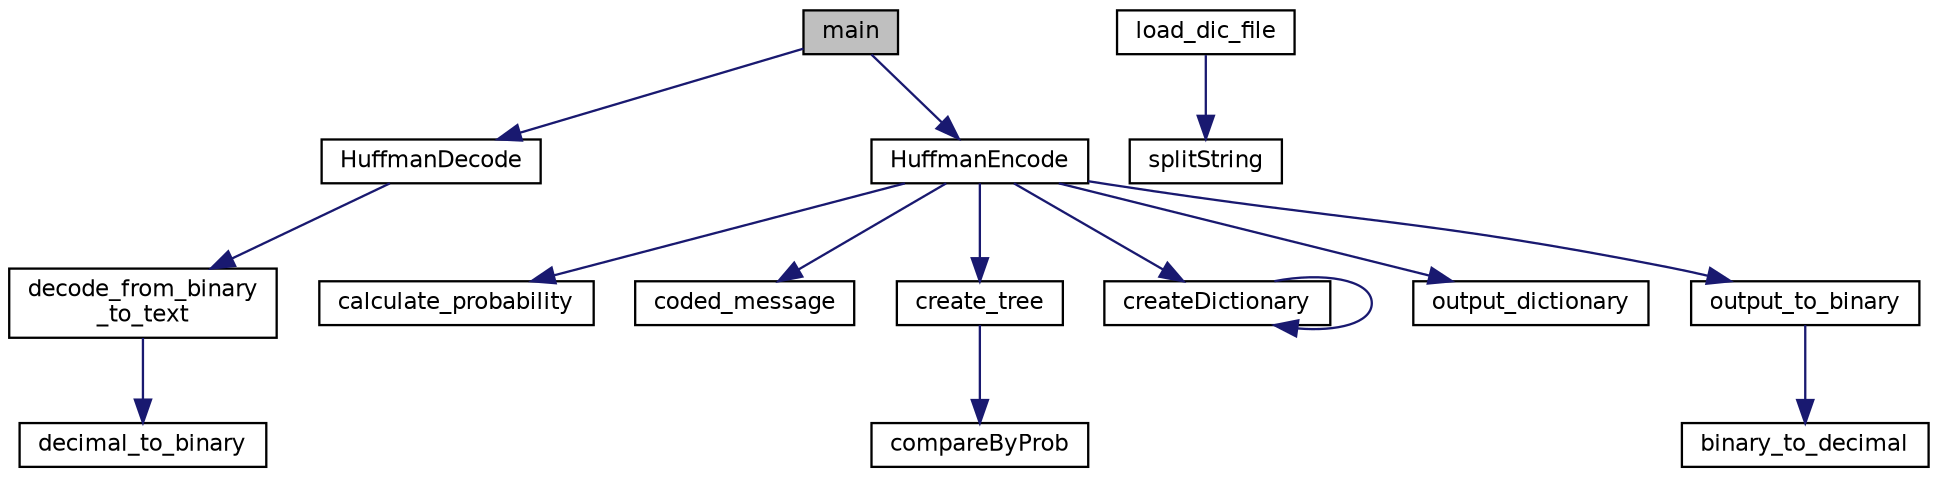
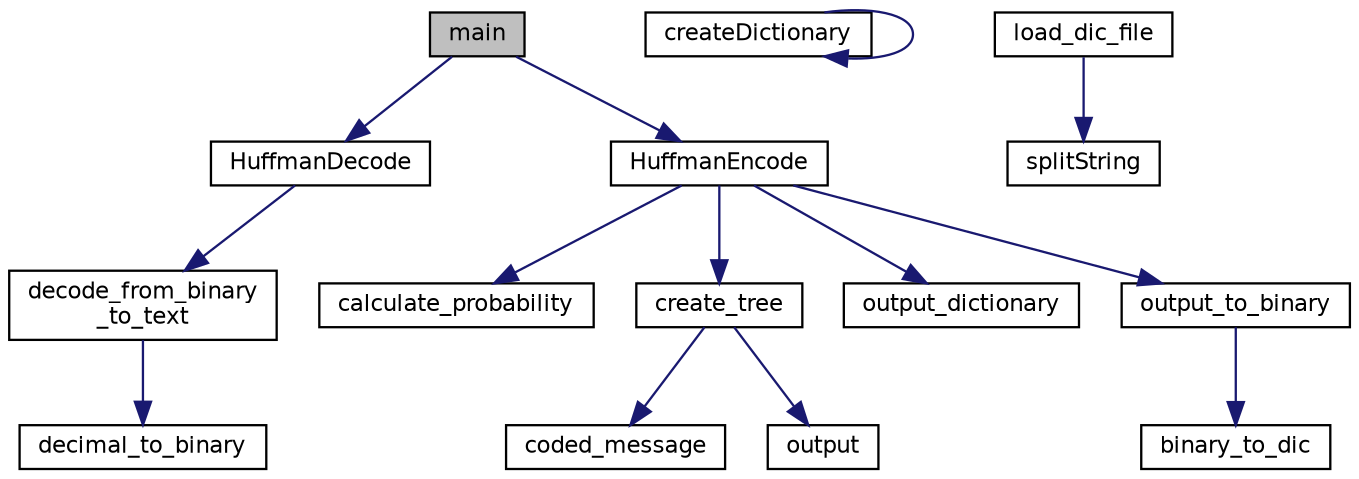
(872, 226) -> (675, 367)
(1089, 226) -> none
(980, 445) -> (823, 447)
(1805, 445) -> (1236, 447)
